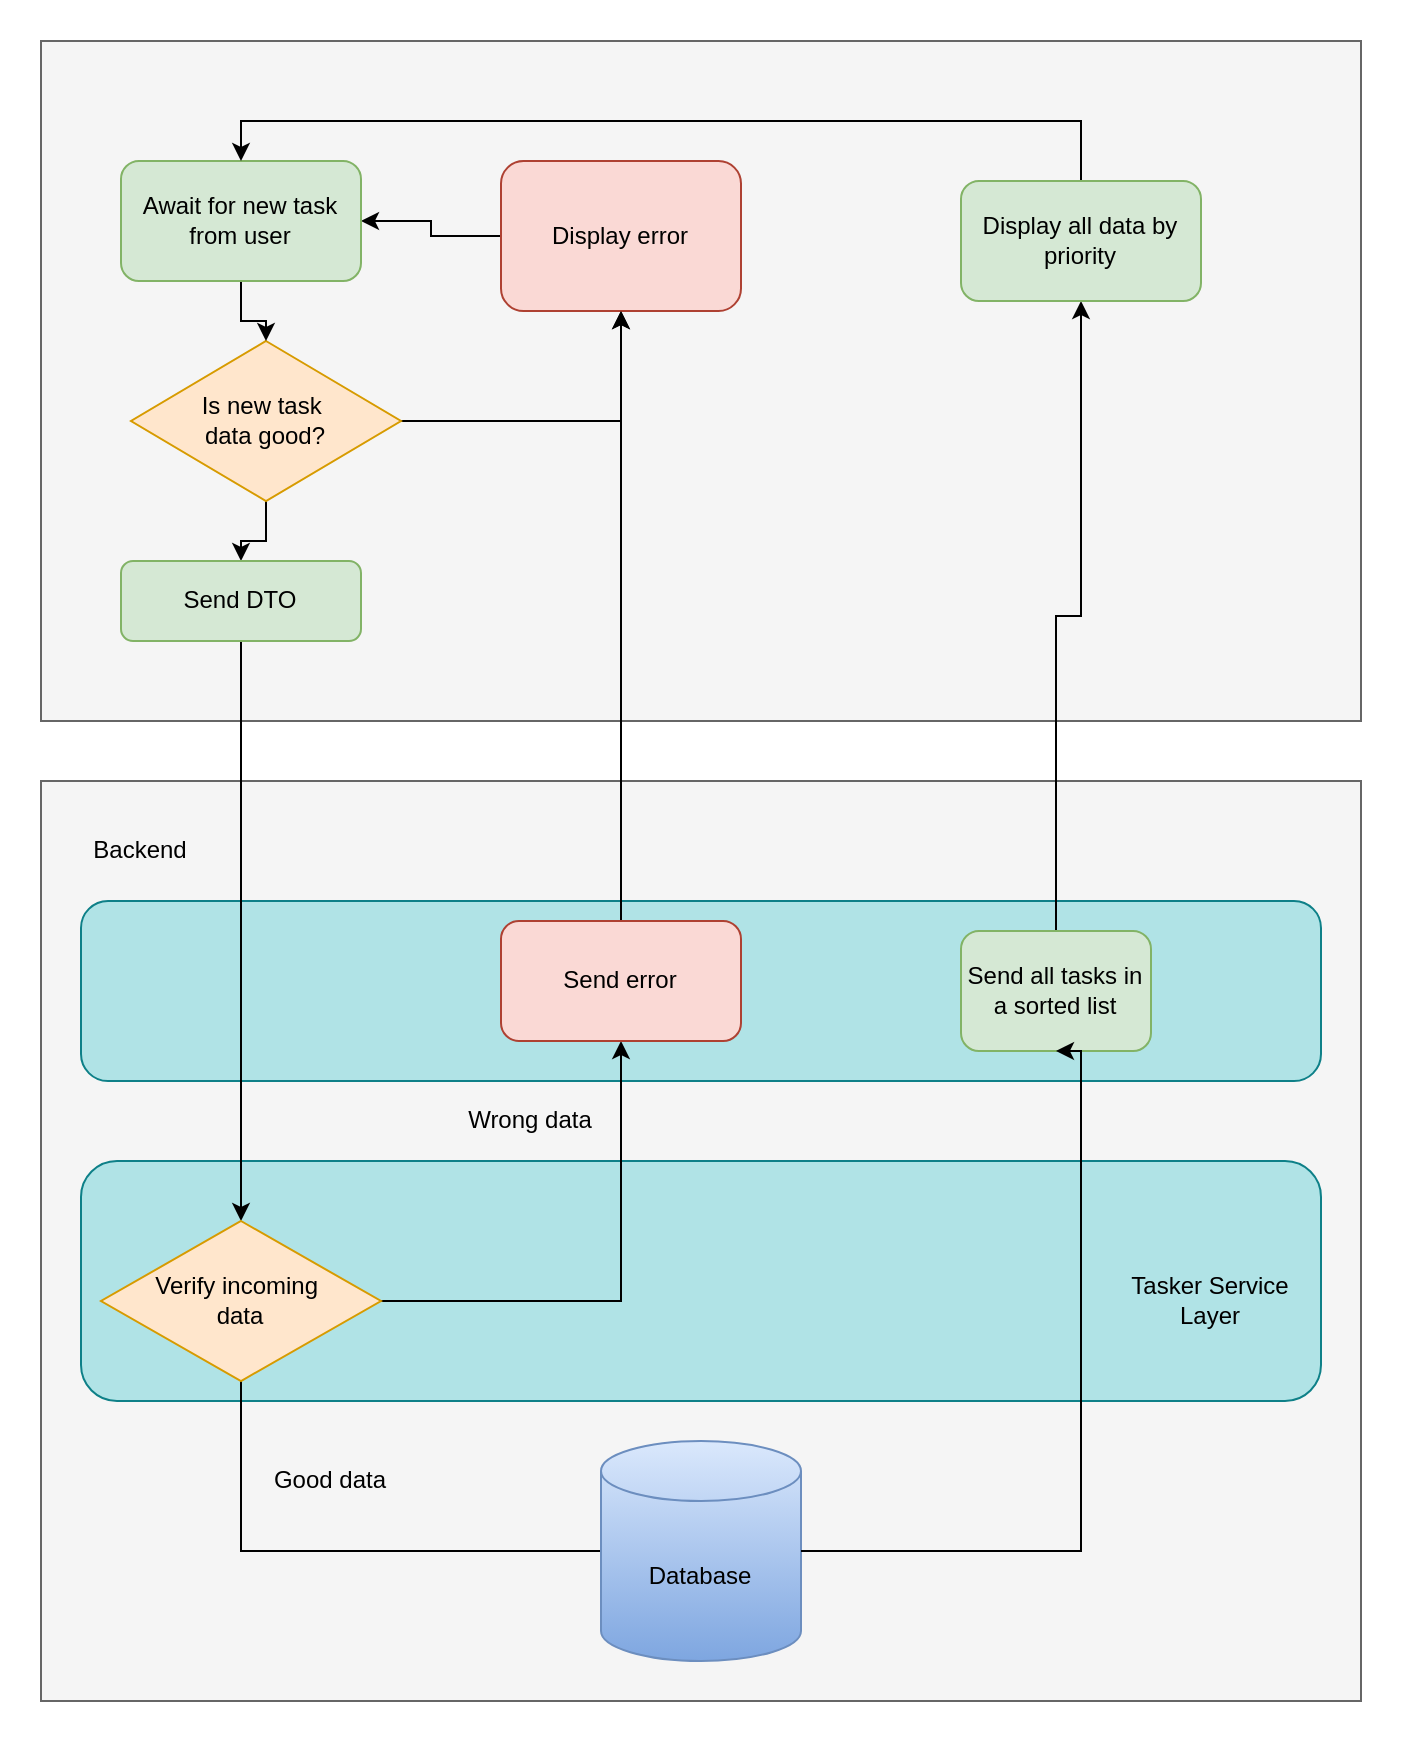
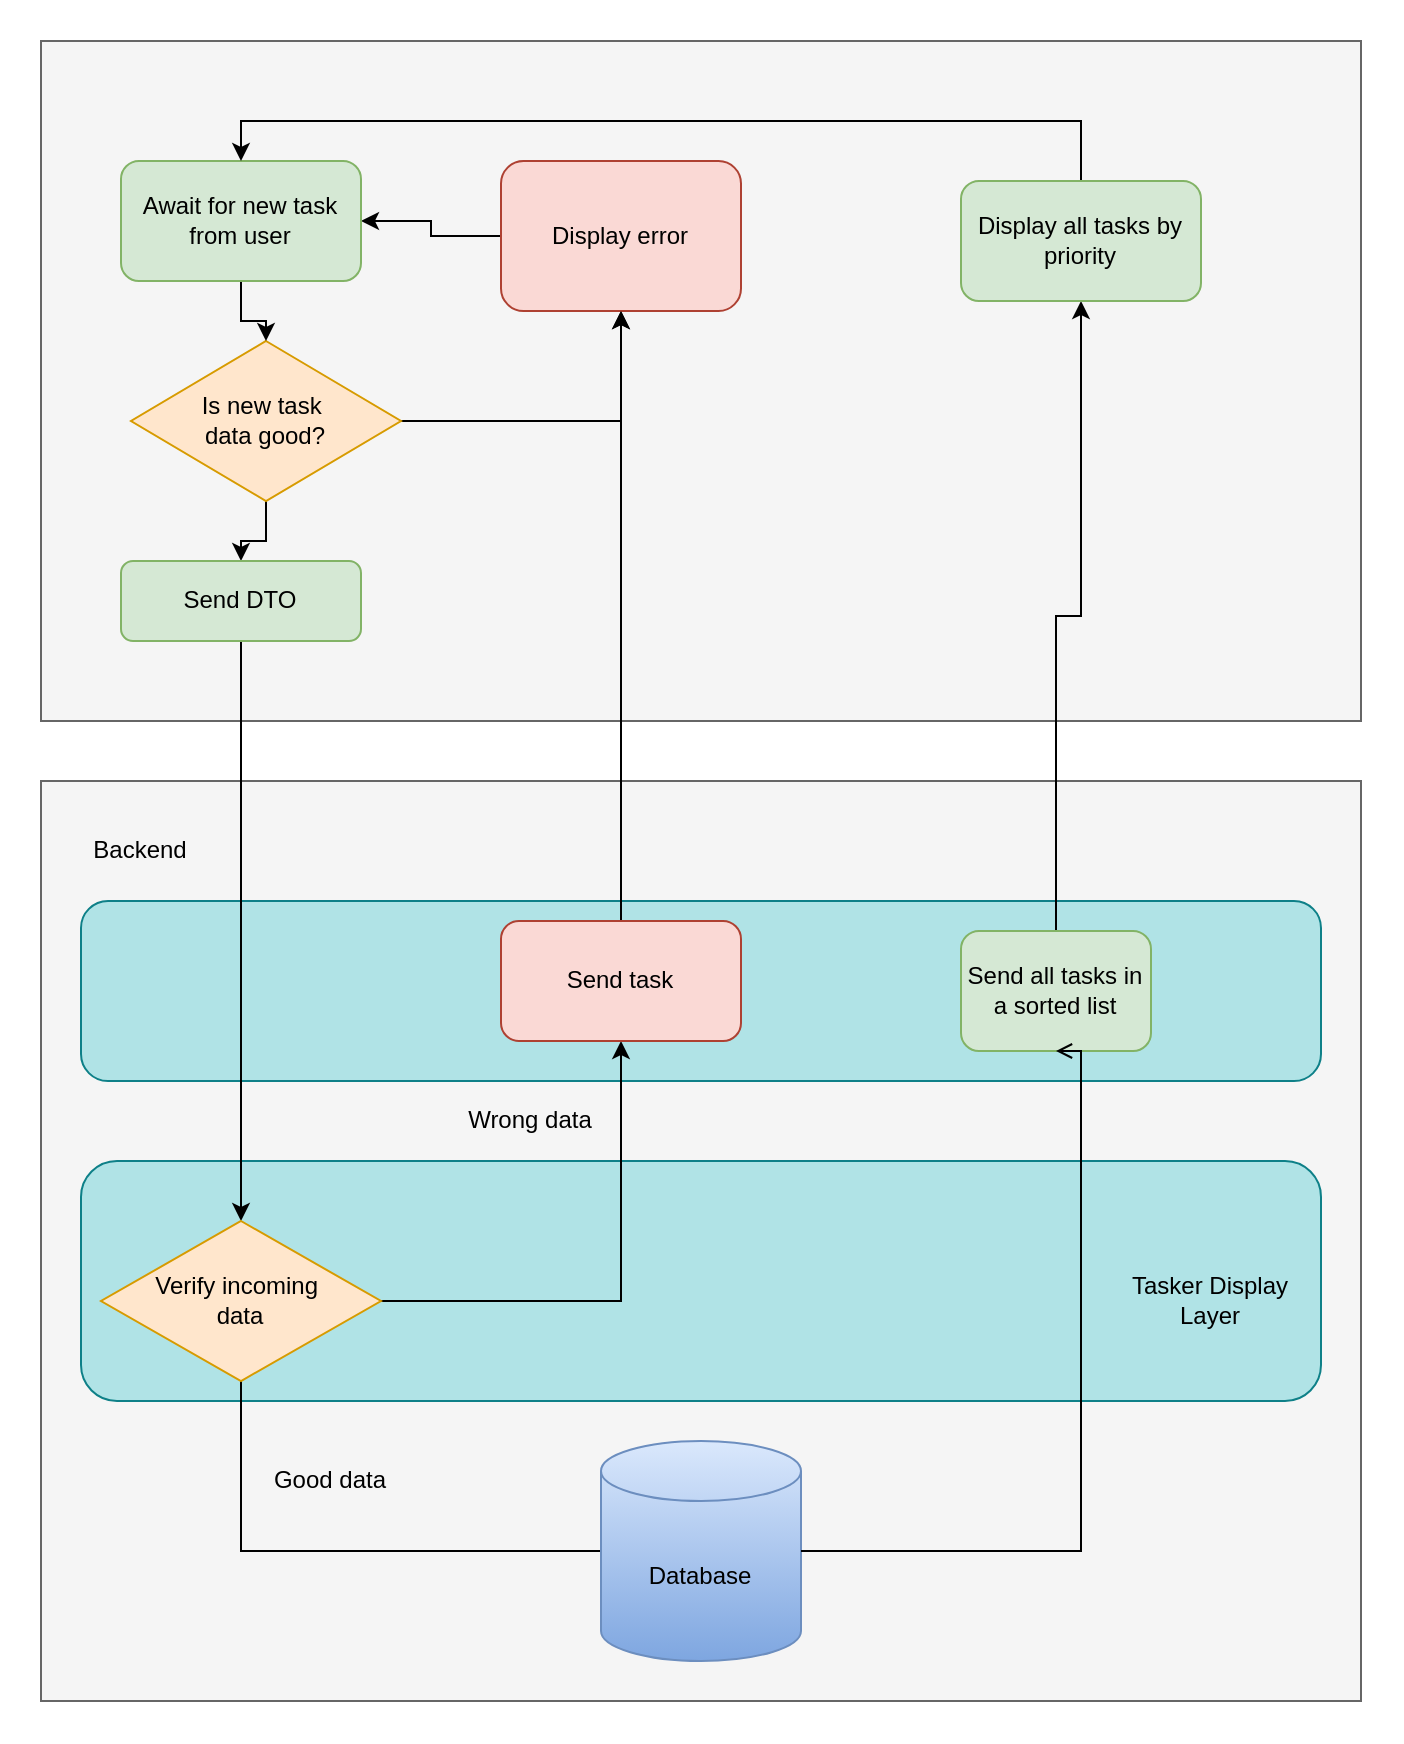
(1081, 241) -> (1081, 241)
(621, 981) -> (621, 981)
(1071, 1051) -> (1067, 1051)
(1211, 1301) -> (1211, 1301)
